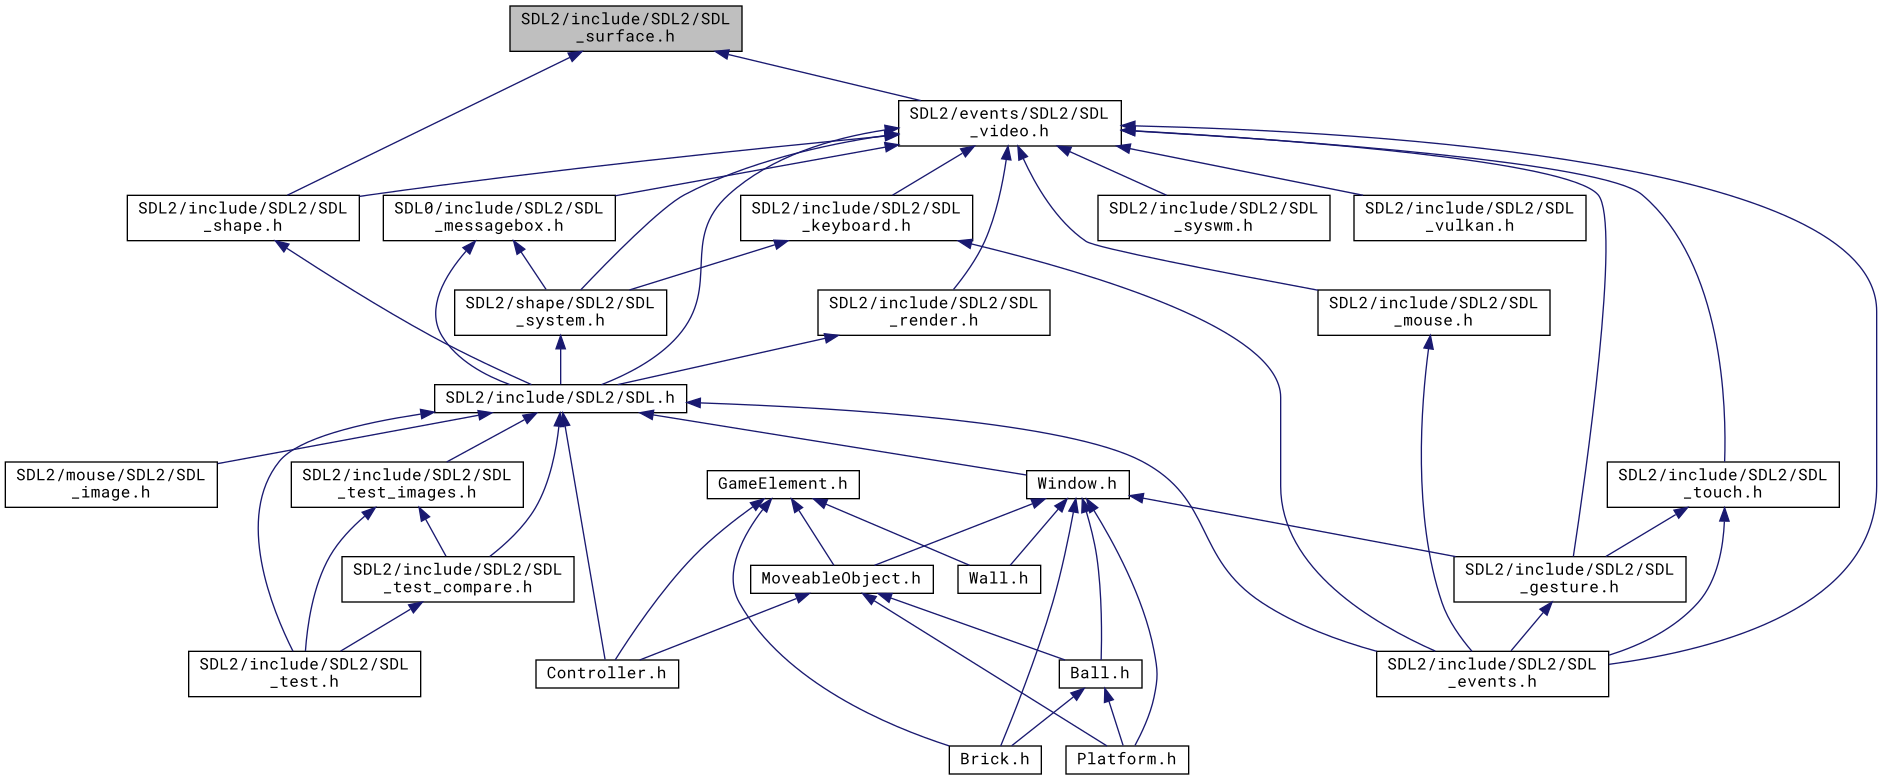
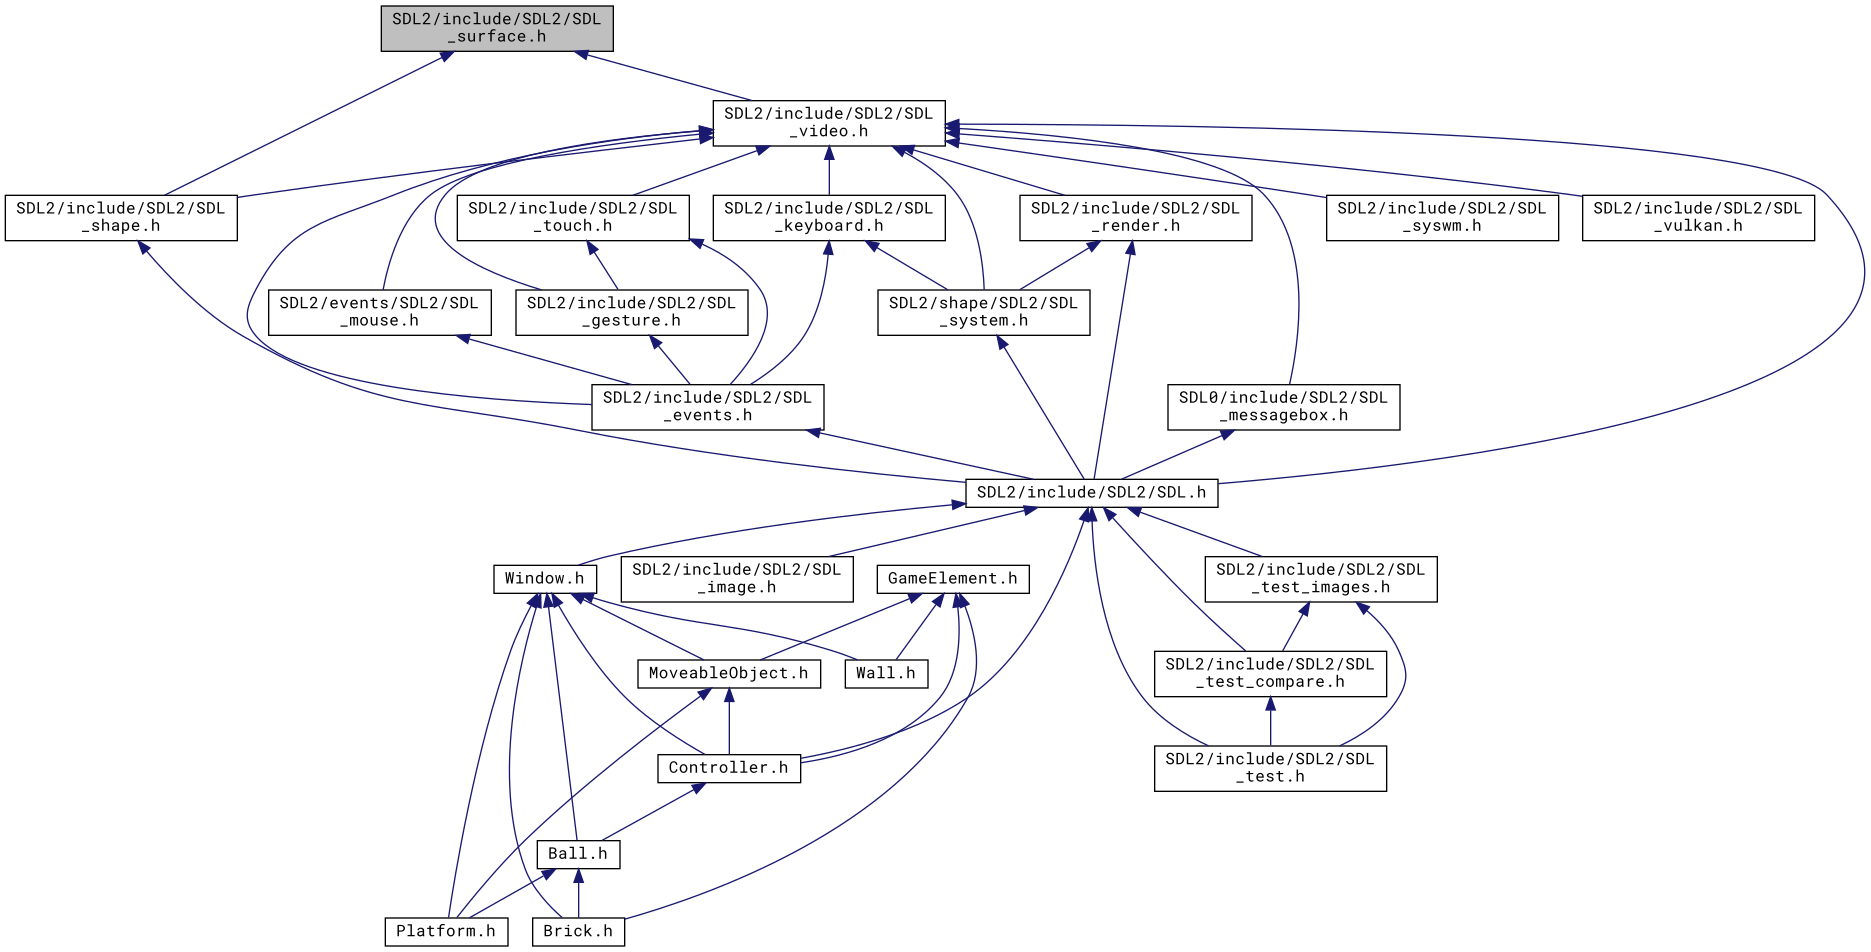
(1010, 123) -> (829, 123)
(534, 271) -> (1054, 269)
(1434, 313) -> (380, 313)
(1079, 440) -> (926, 456)
(111, 485) -> (737, 579)
(1299, 527) -> (620, 692)
(978, 629) -> (648, 815)
